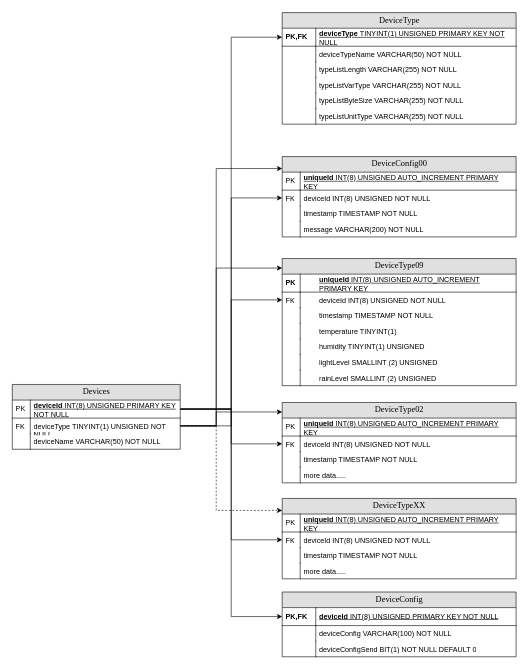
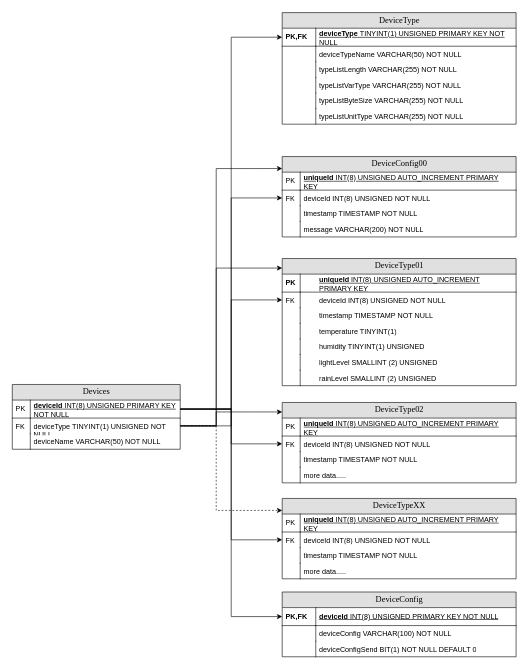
(400, 266) -> (400, 266)
